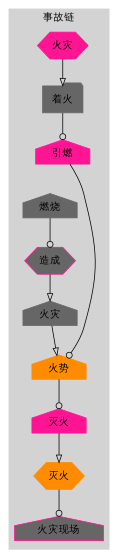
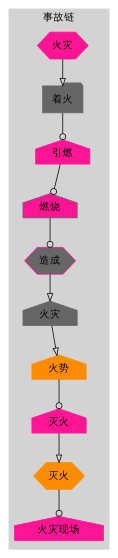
(50, 207) -> (50, 207)
(95, 258) -> (57, 176)
(59, 530) -> (59, 530)
